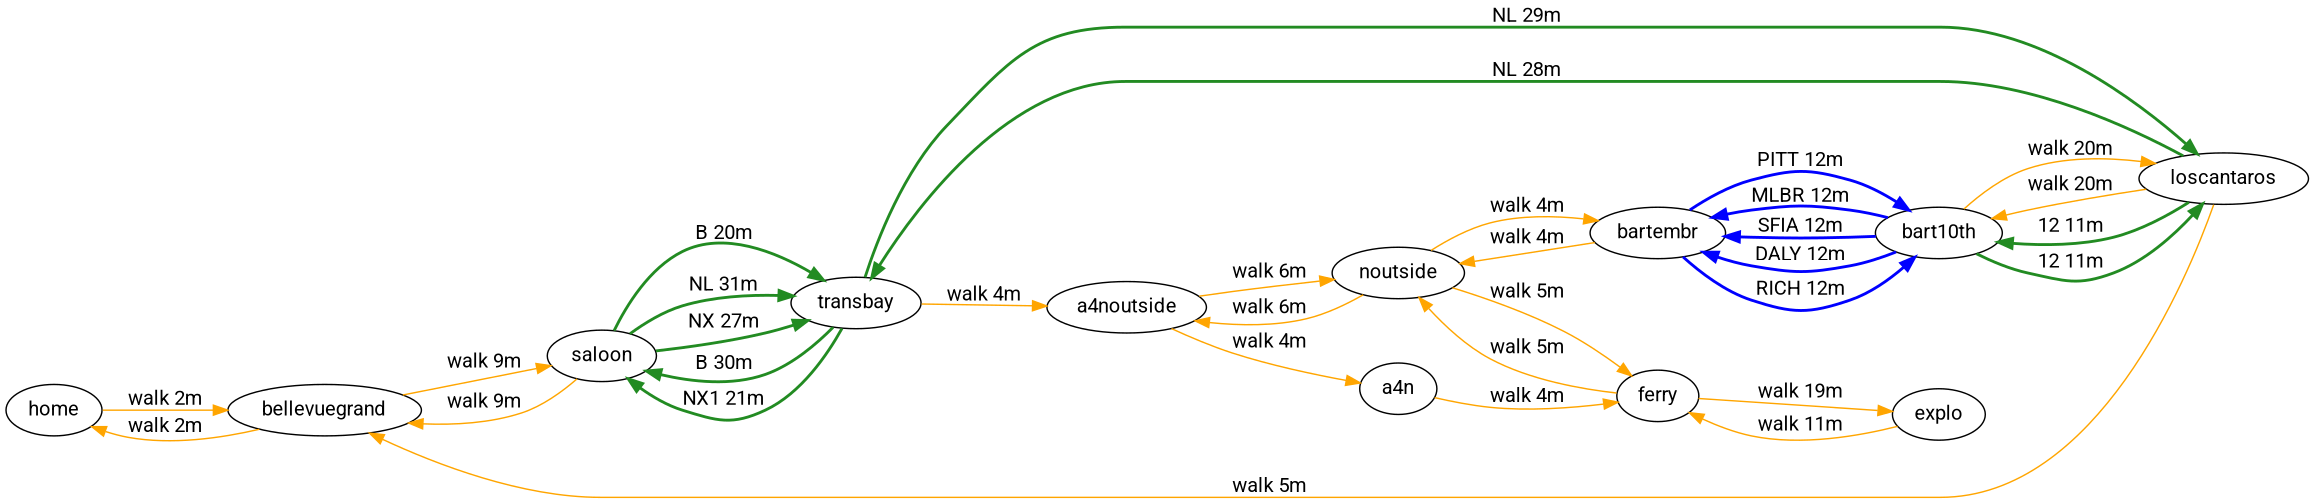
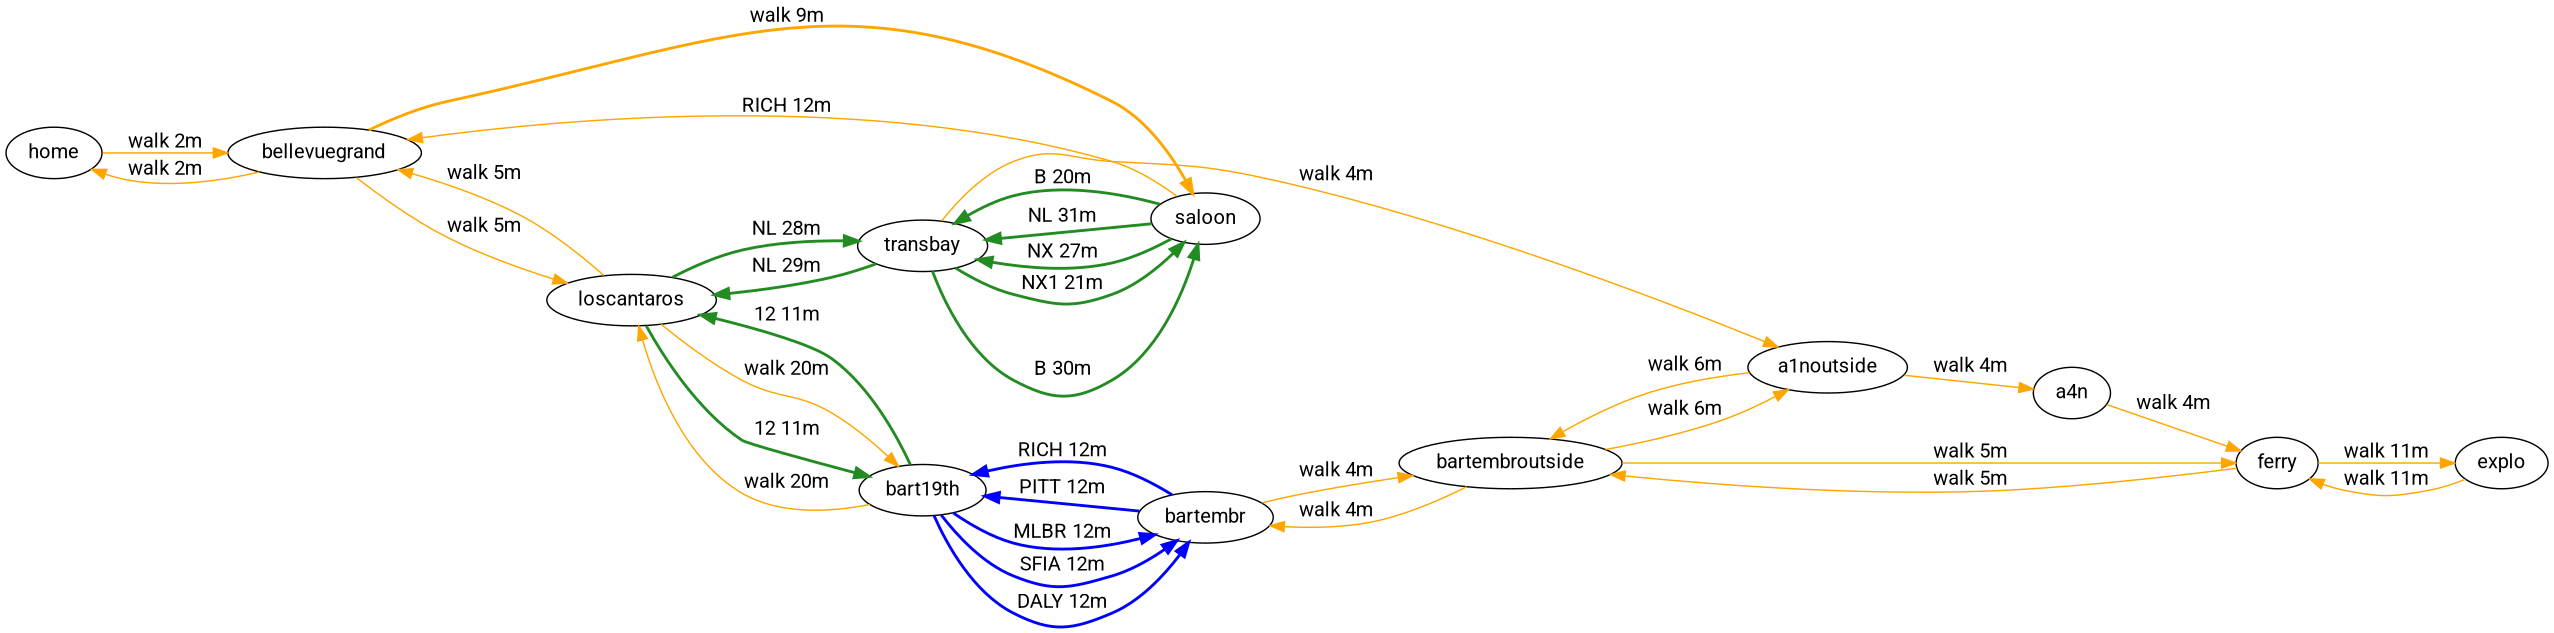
(1939, 233) -> (923, 490)
none -> (450, 239)
(1398, 273) -> (1510, 463)
(1127, 307) -> (1828, 367)
(470, 382) -> (795, 28)
(1801, 392) -> (2387, 452)
(484, 402) -> (787, 106)
